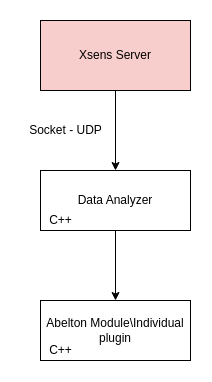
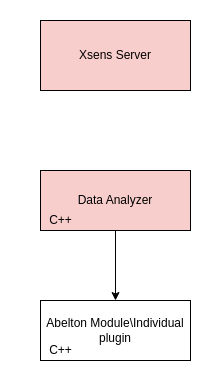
(116, 127) -> none
(66, 131) -> none
(116, 201) -> (116, 201)
